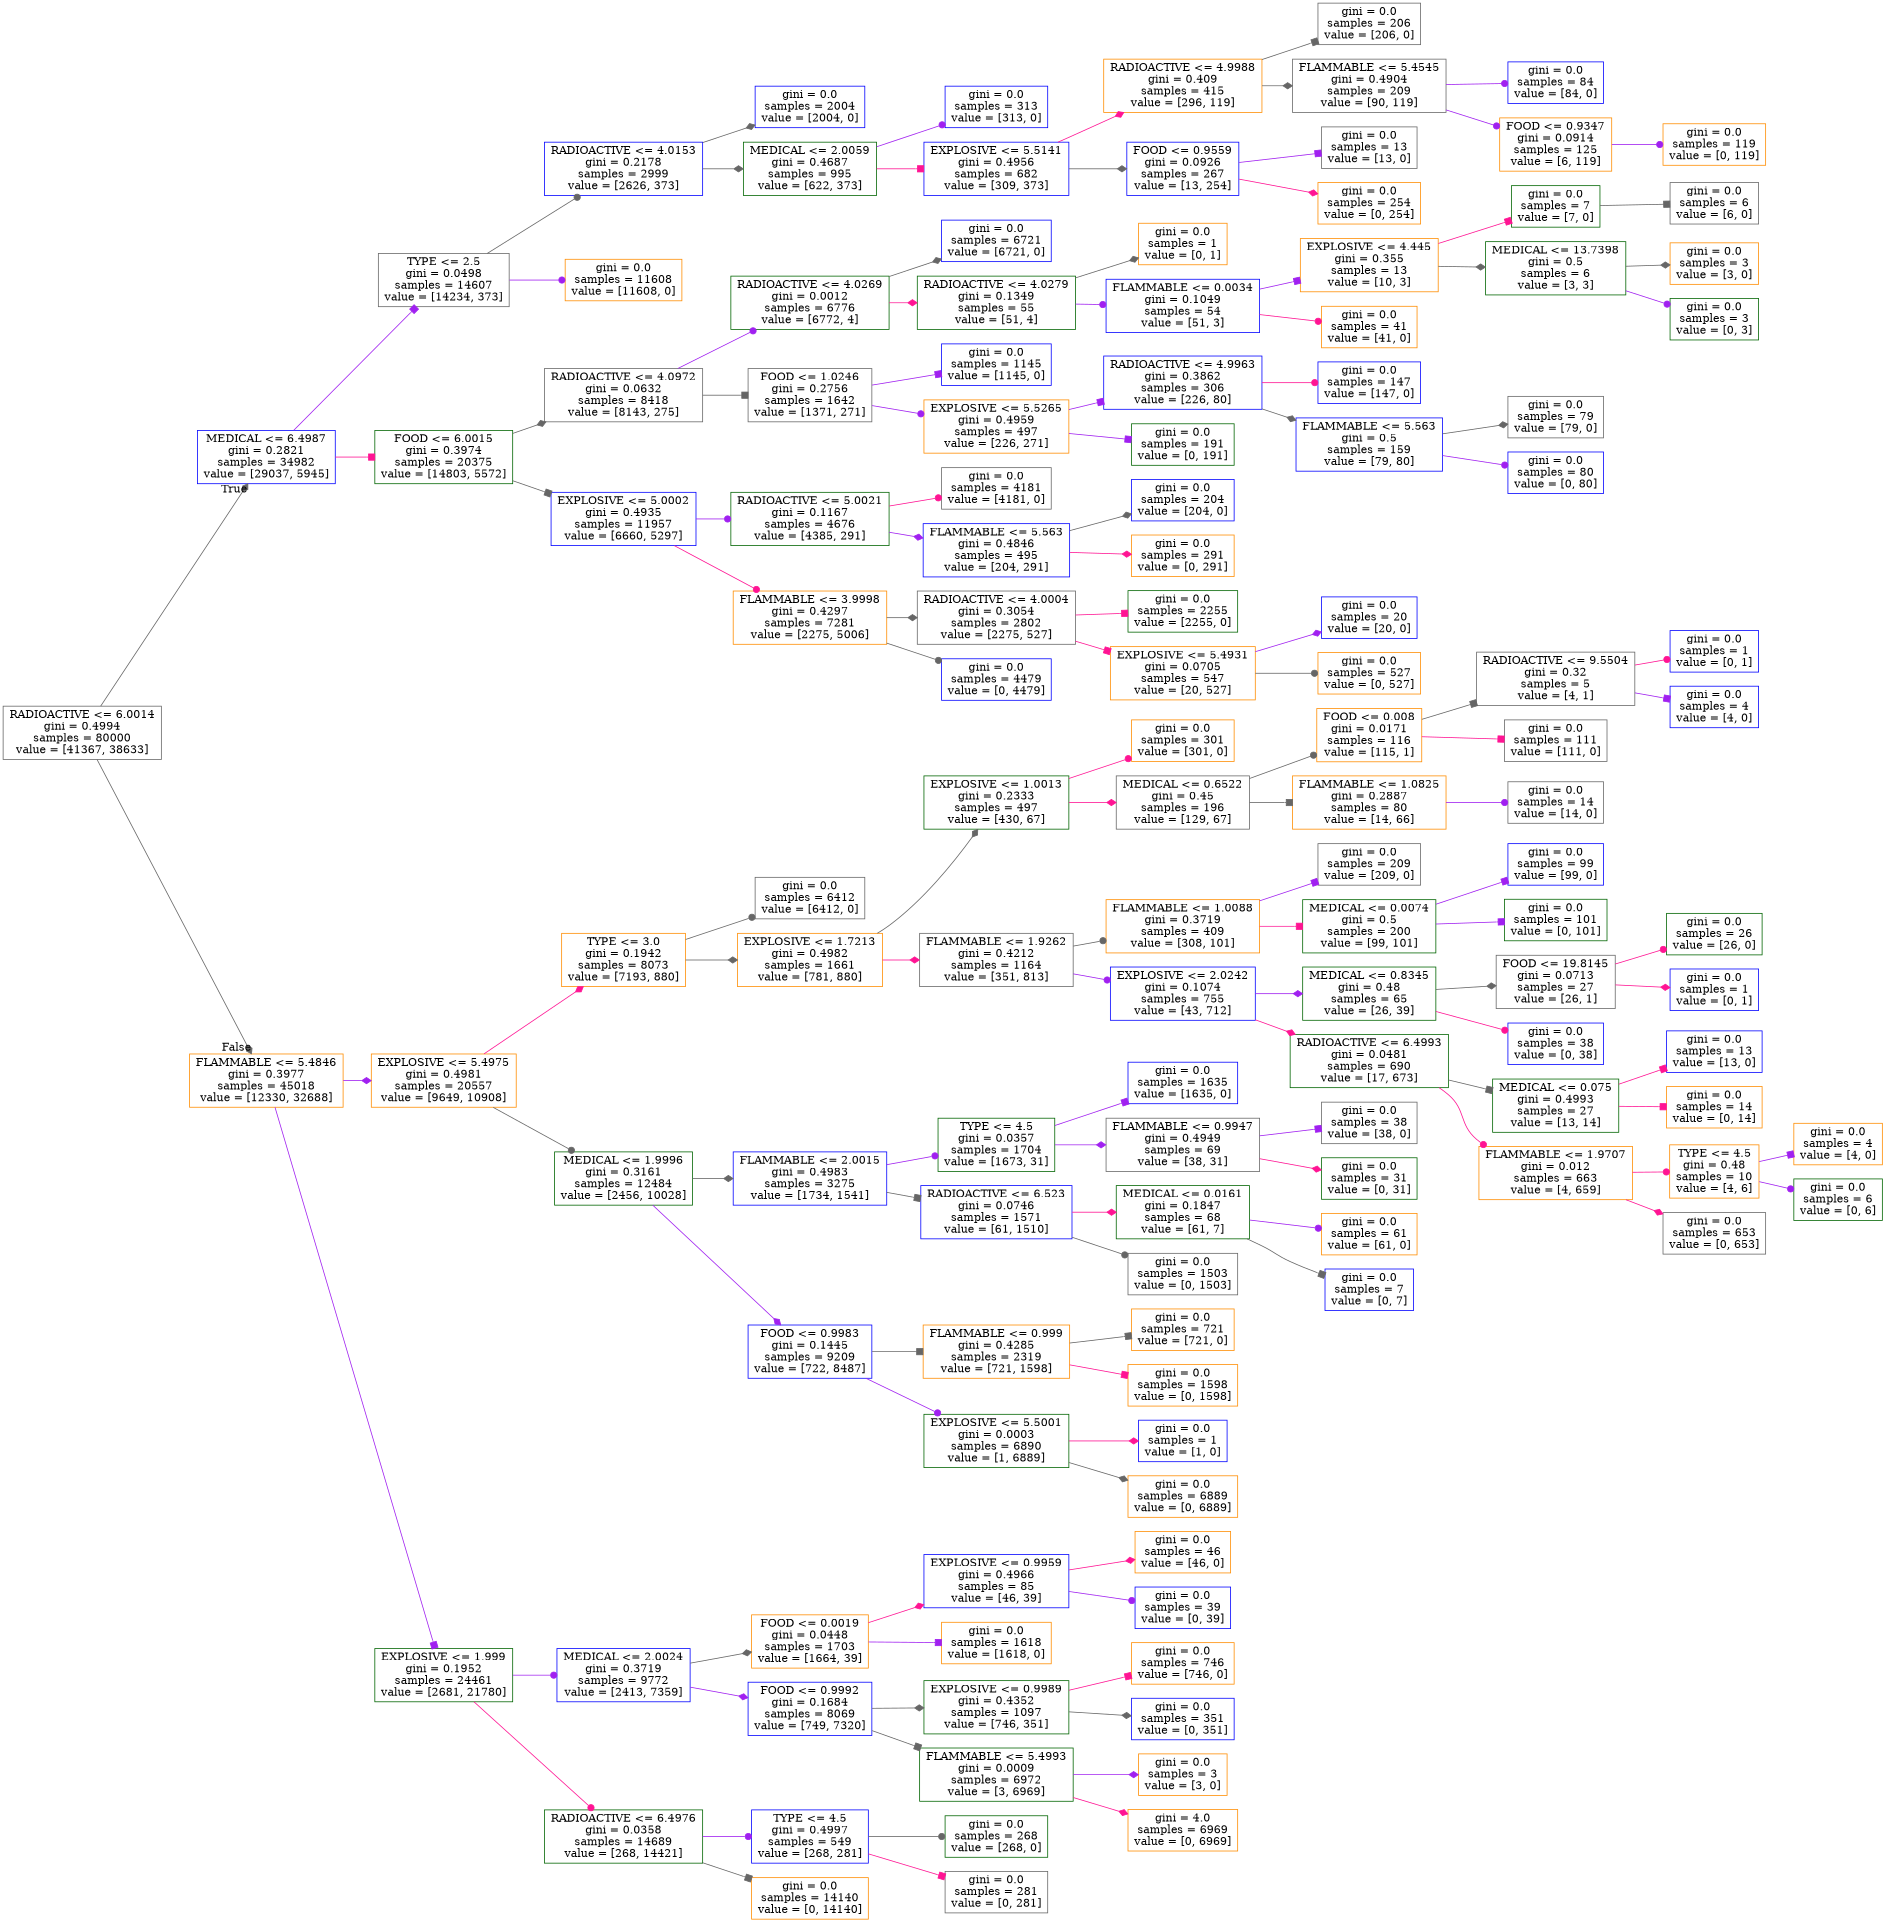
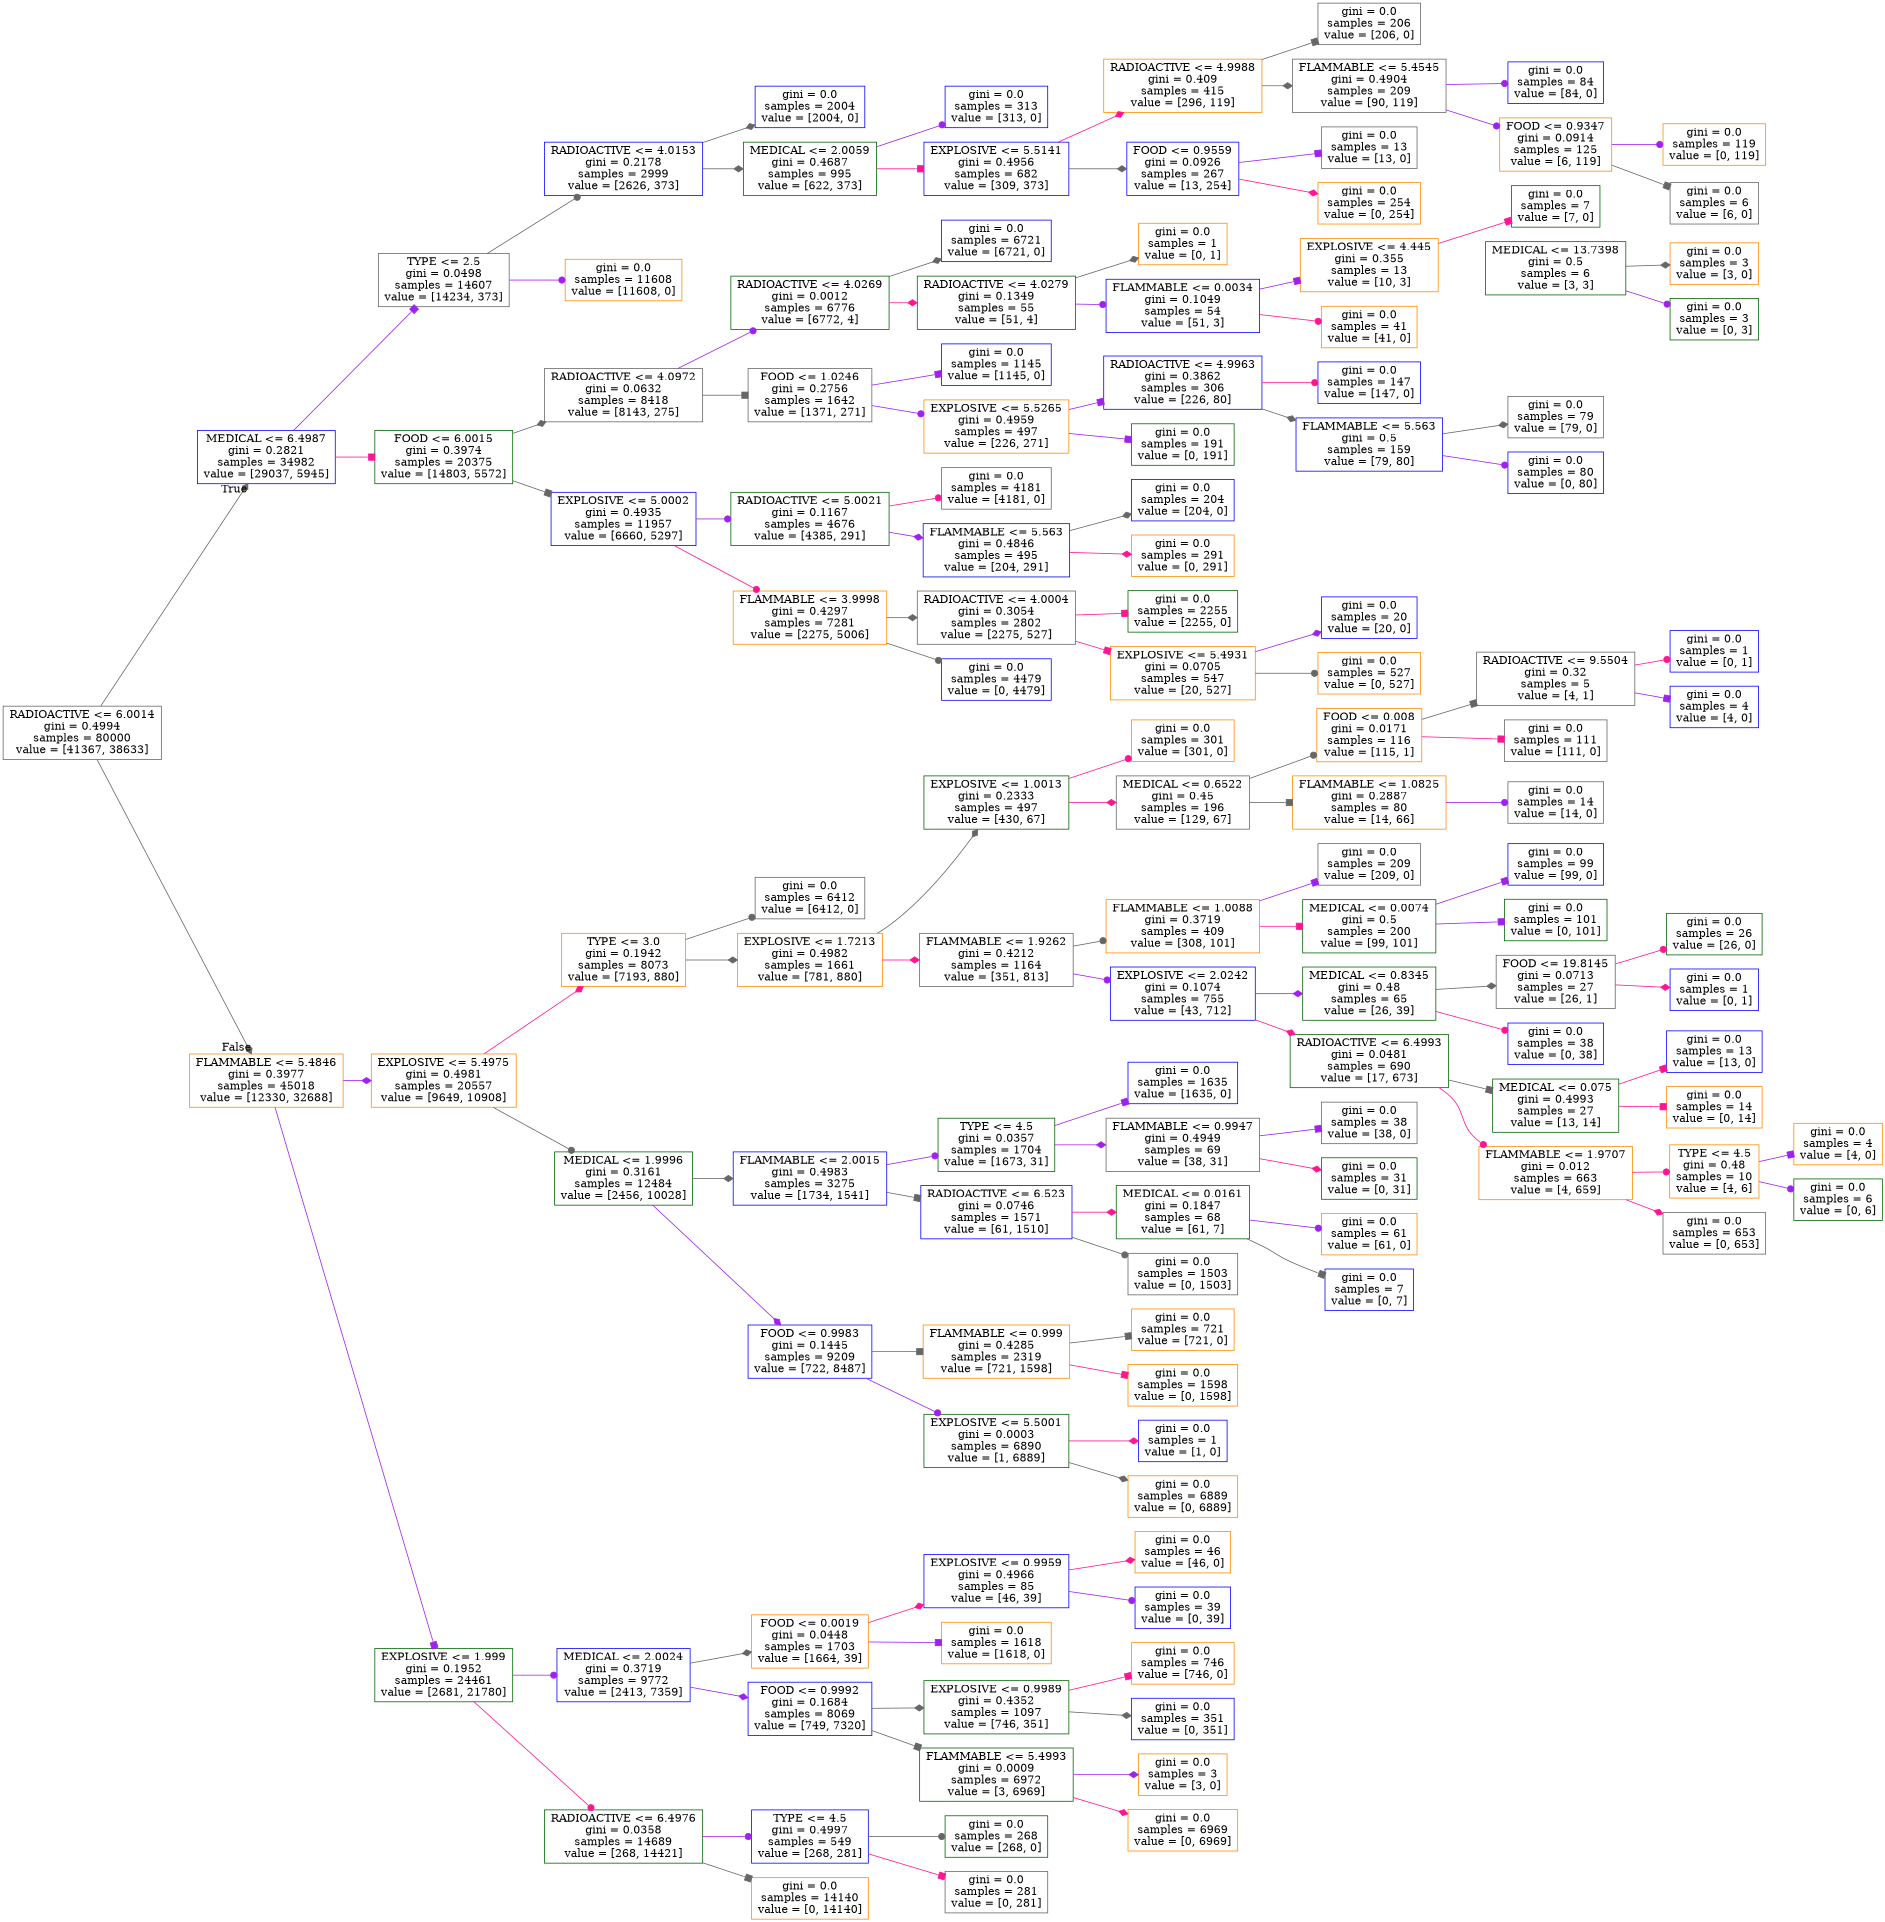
(1631, 205) -> (1637, 175)
(1457, 267) -> none
(1183, 1830) -> (1183, 1830)
